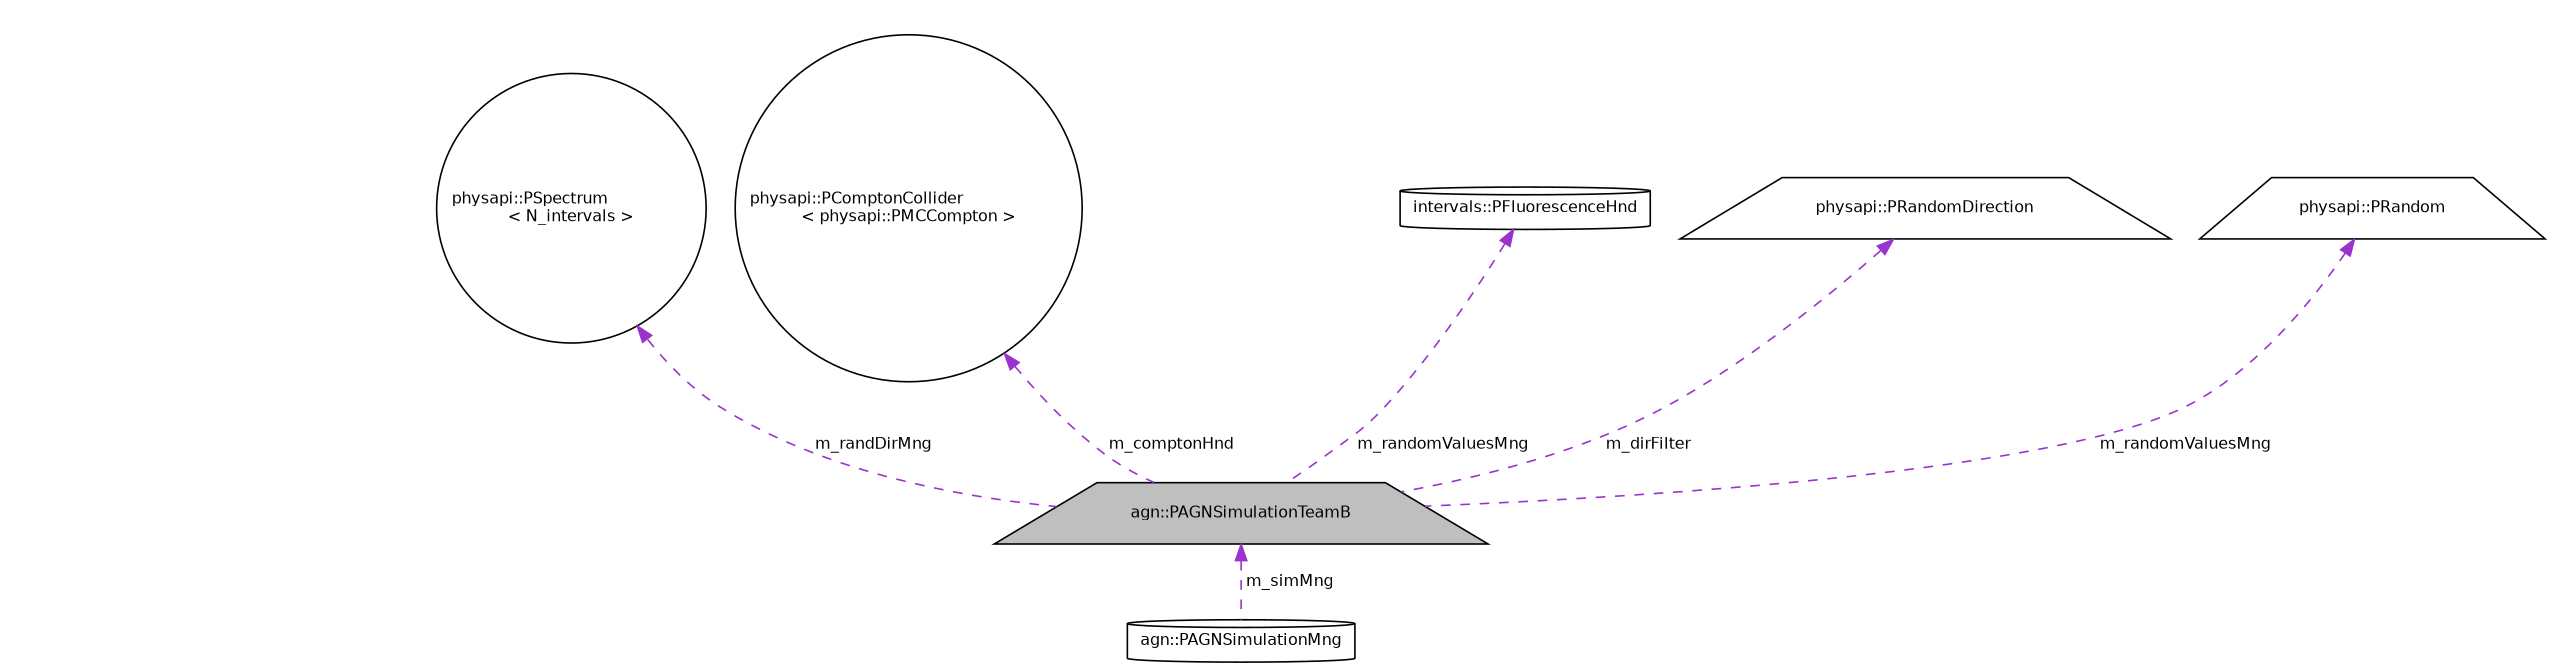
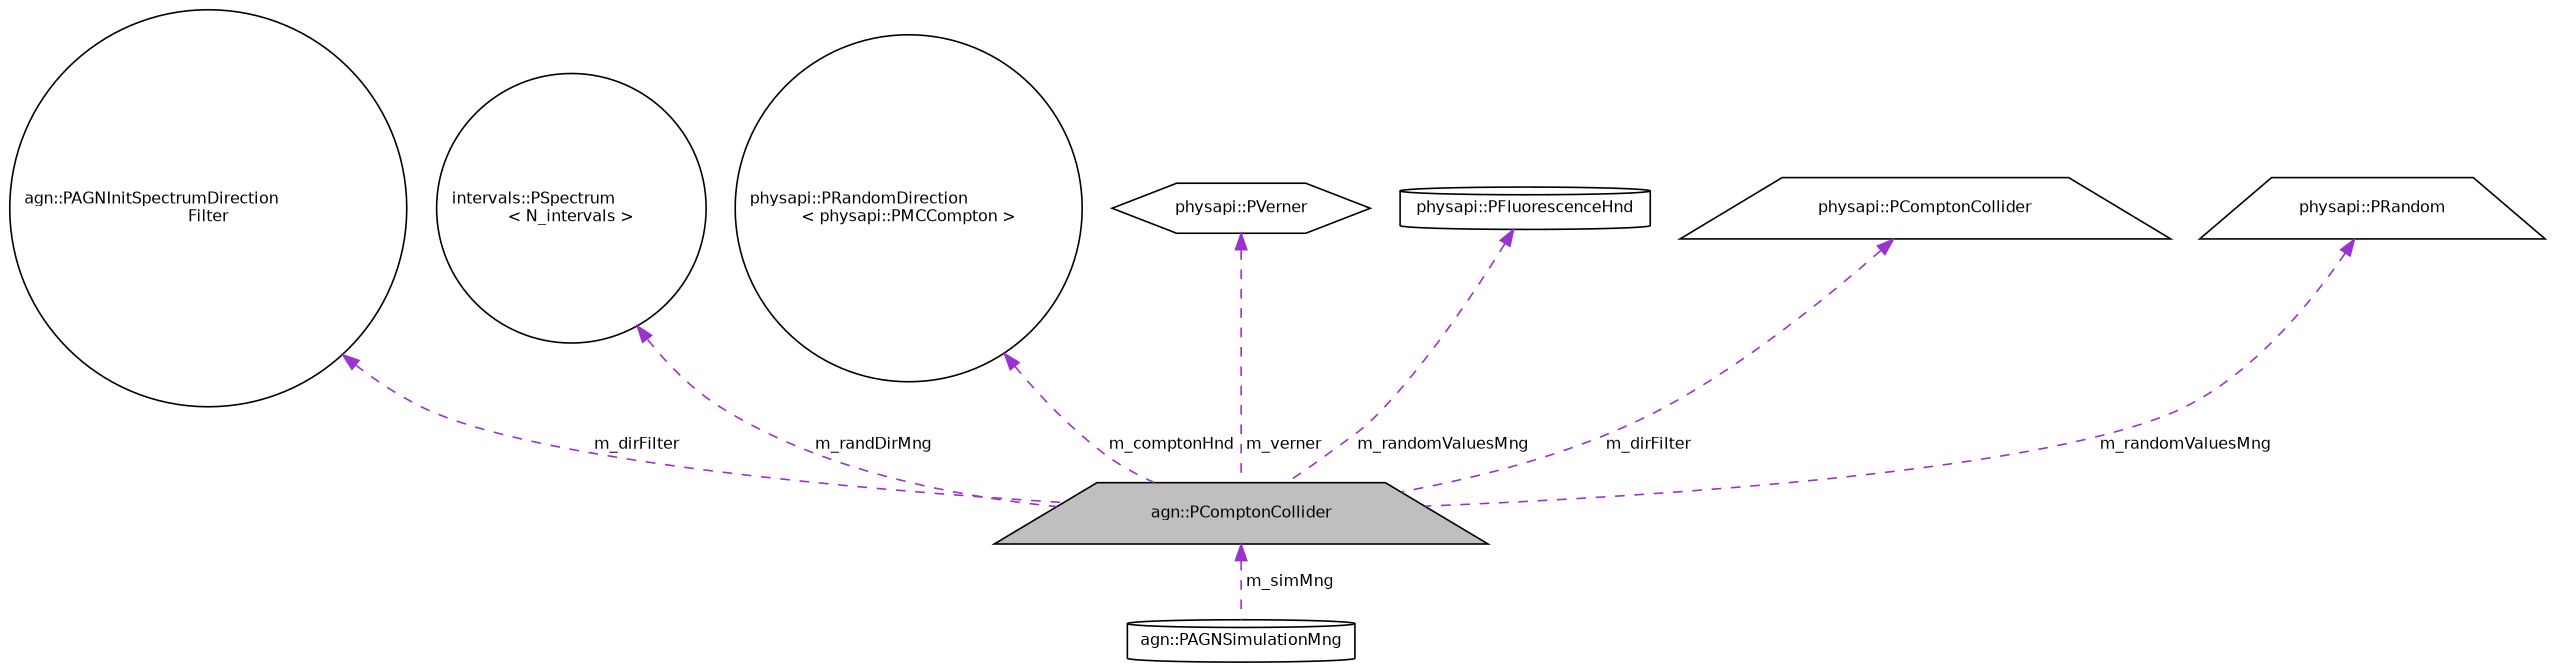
none -> (208, 208)
(571, 208) -> (571, 208)
(909, 208) -> (909, 208)
none -> (1241, 208)
(1525, 208) -> (1525, 208)
(1925, 208) -> (1925, 208)
(1241, 513) -> (1241, 513)
